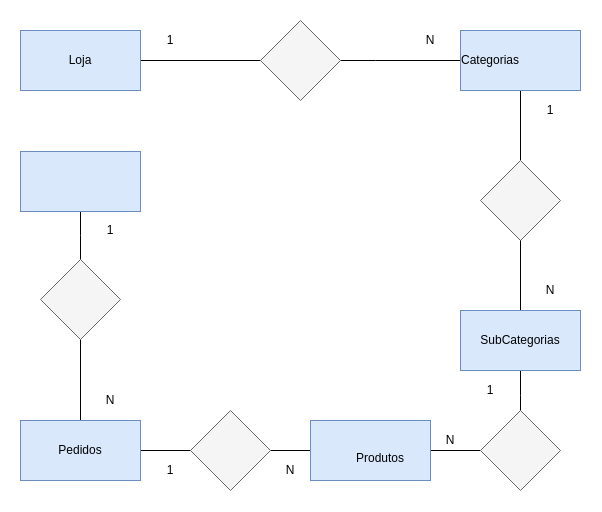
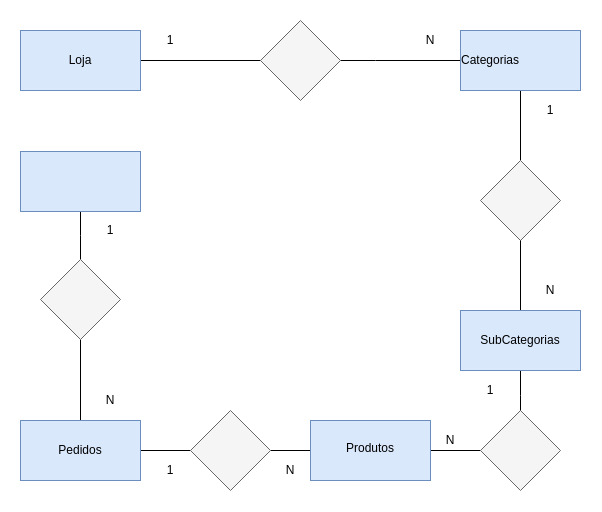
(381, 459) -> (371, 449)
